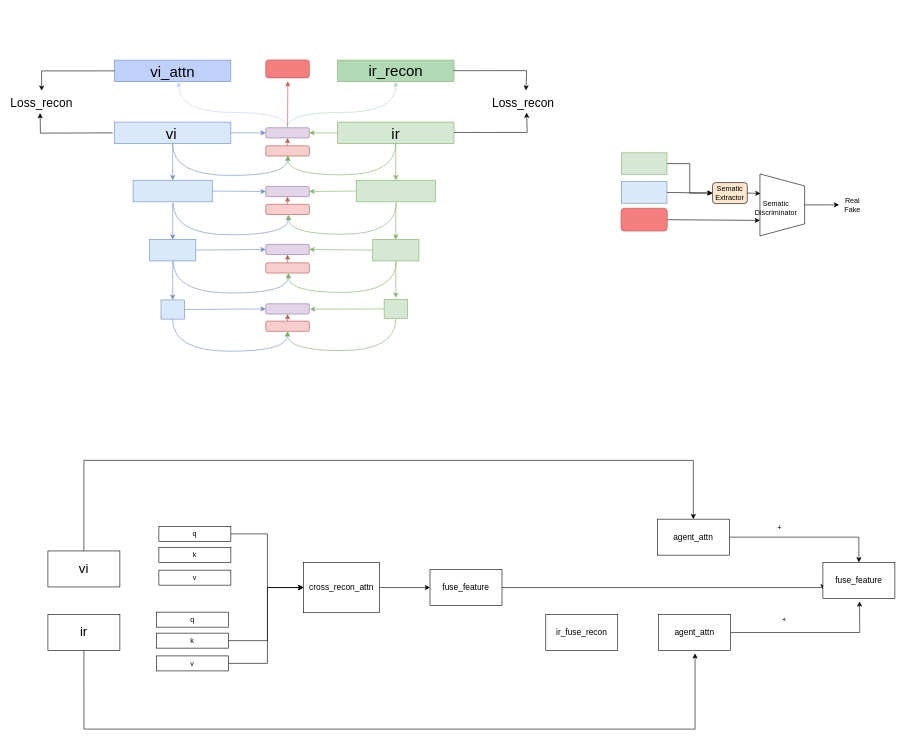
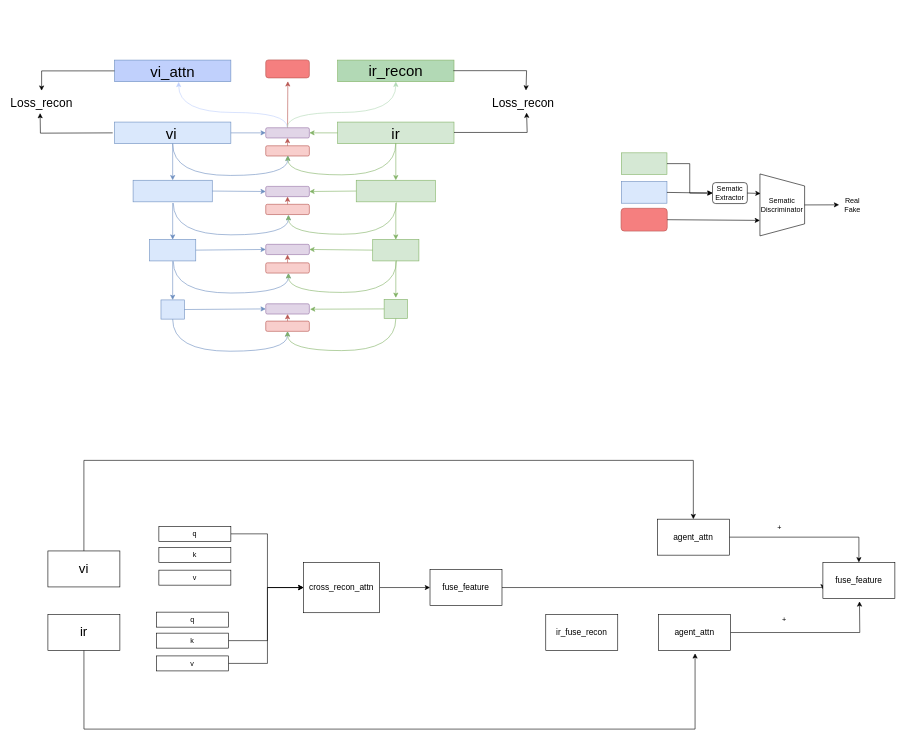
(730, 193) -> (730, 193)
(776, 208) -> (782, 205)
